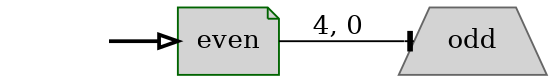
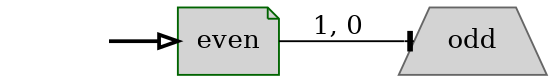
(339, 27) -> (339, 27)
